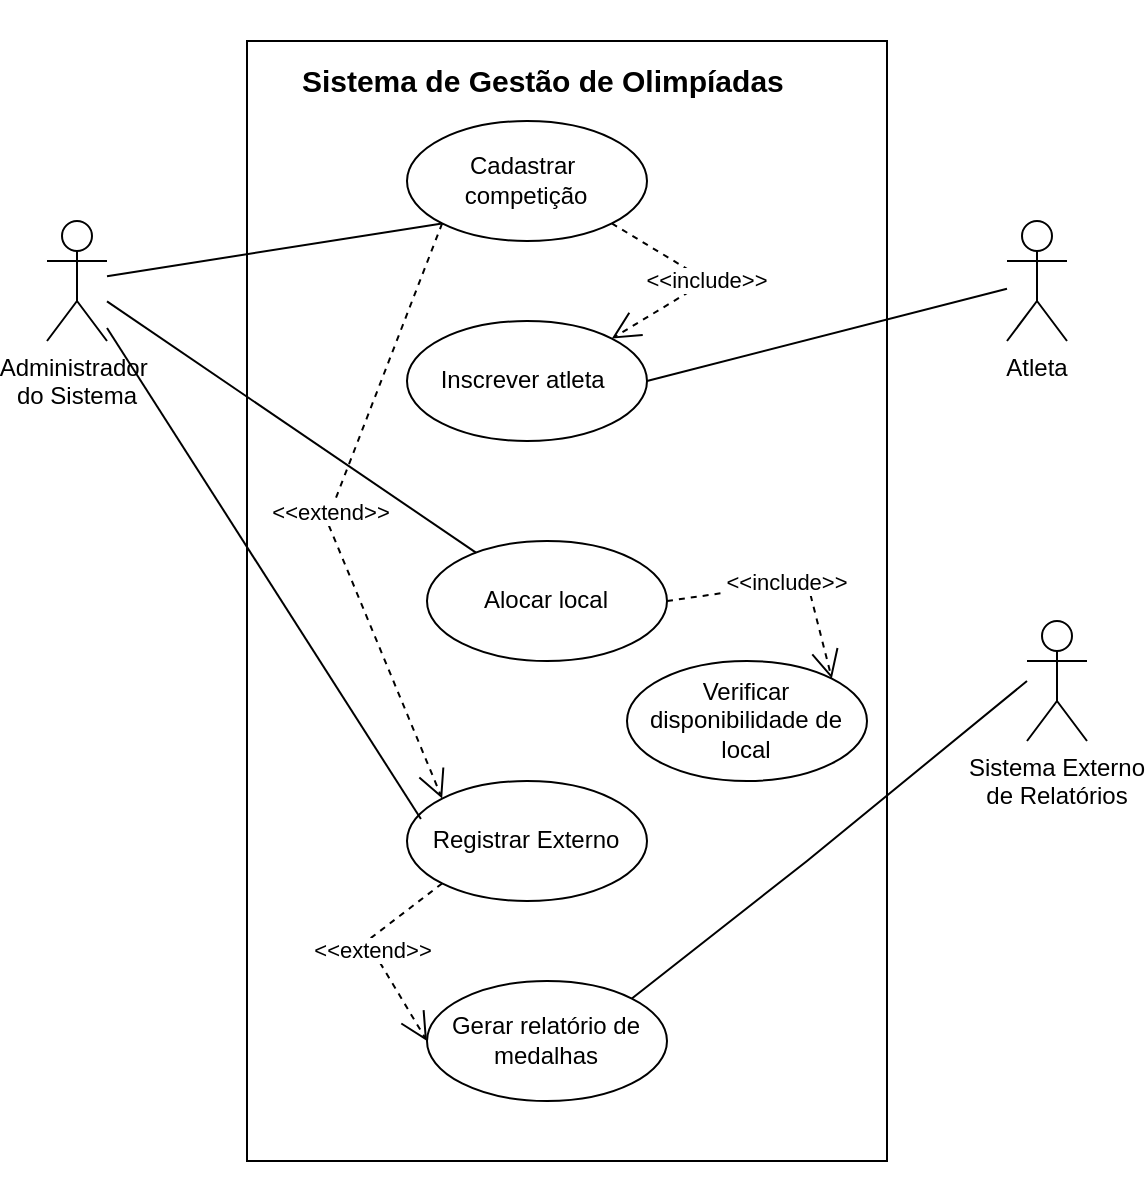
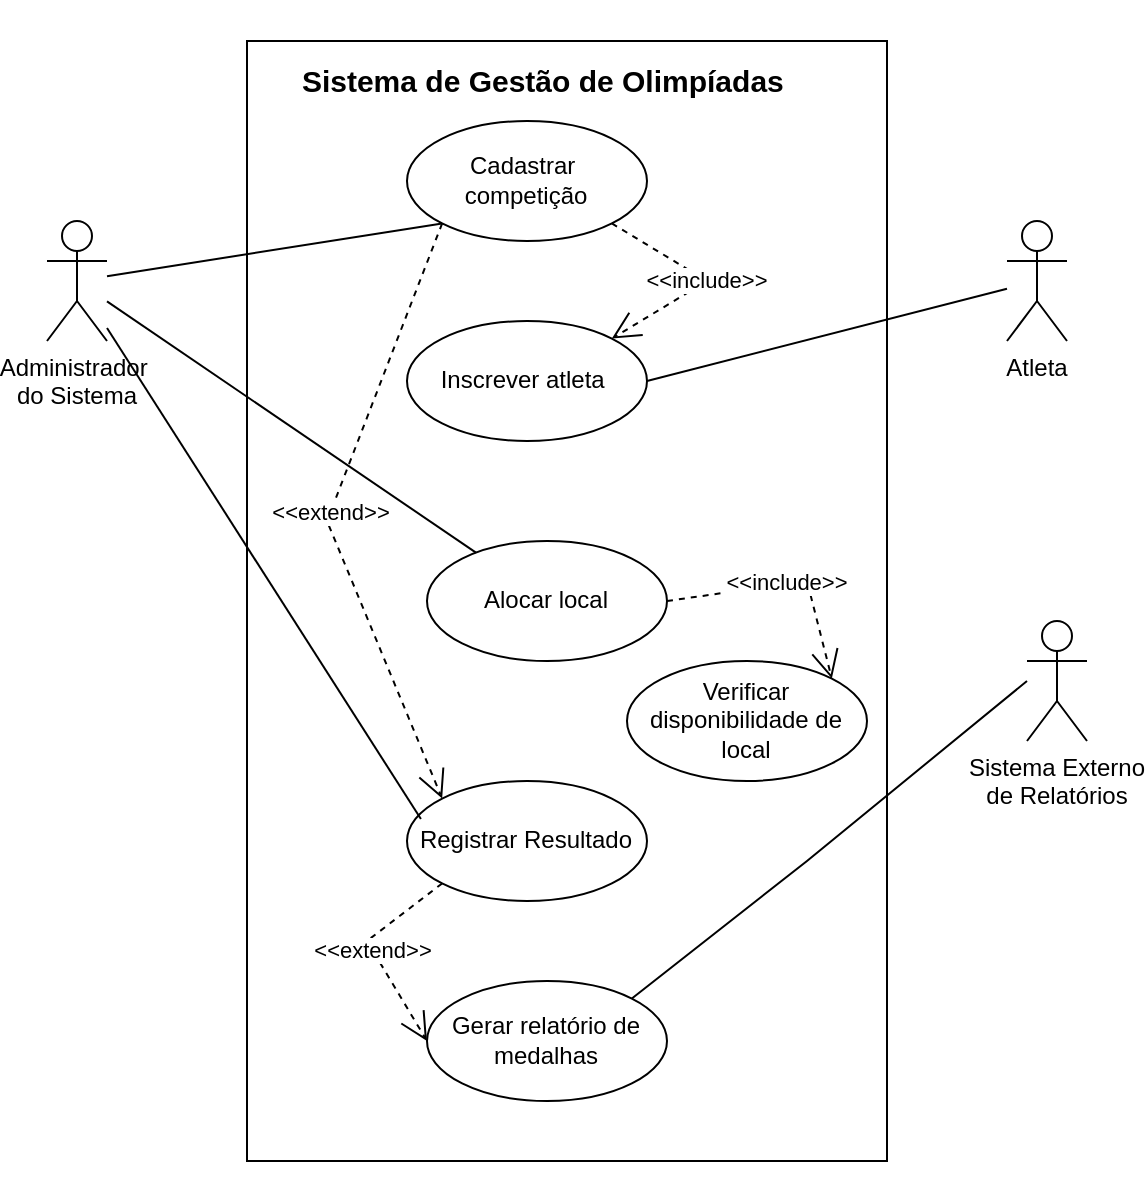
(527, 841) -> (527, 841)
